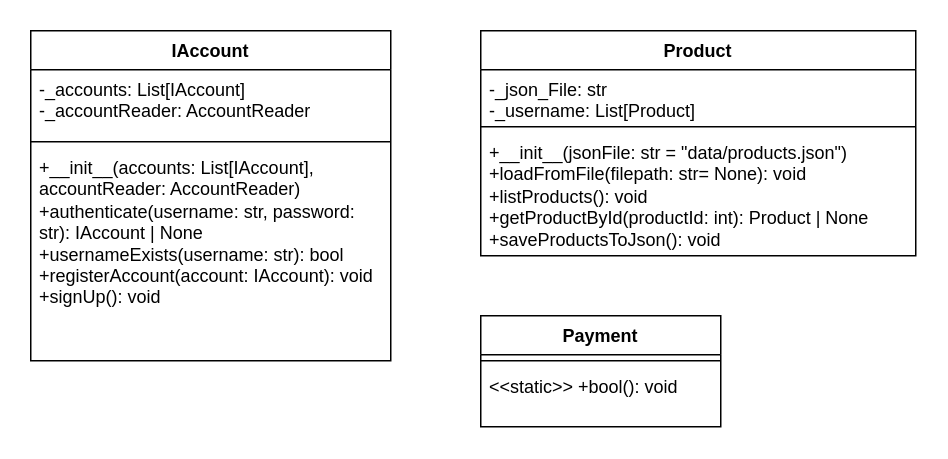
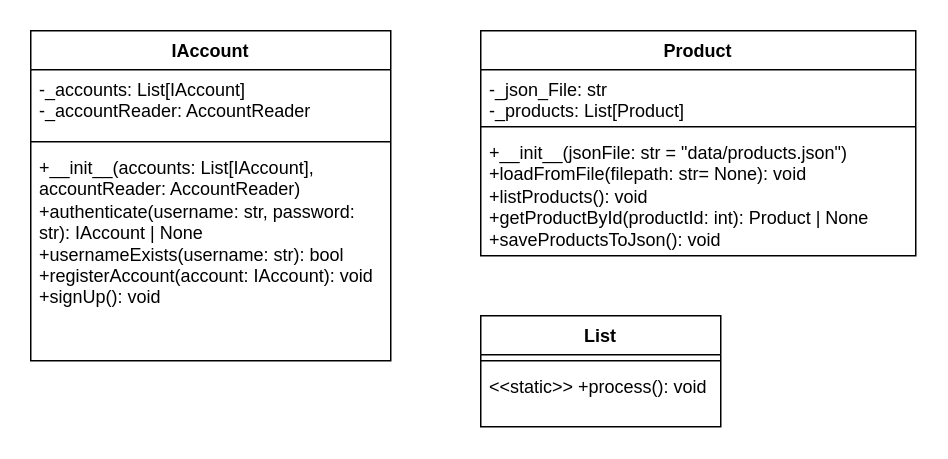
(609, 102) -> (609, 102)
(601, 337) -> (601, 337)
(599, 388) -> (602, 399)
